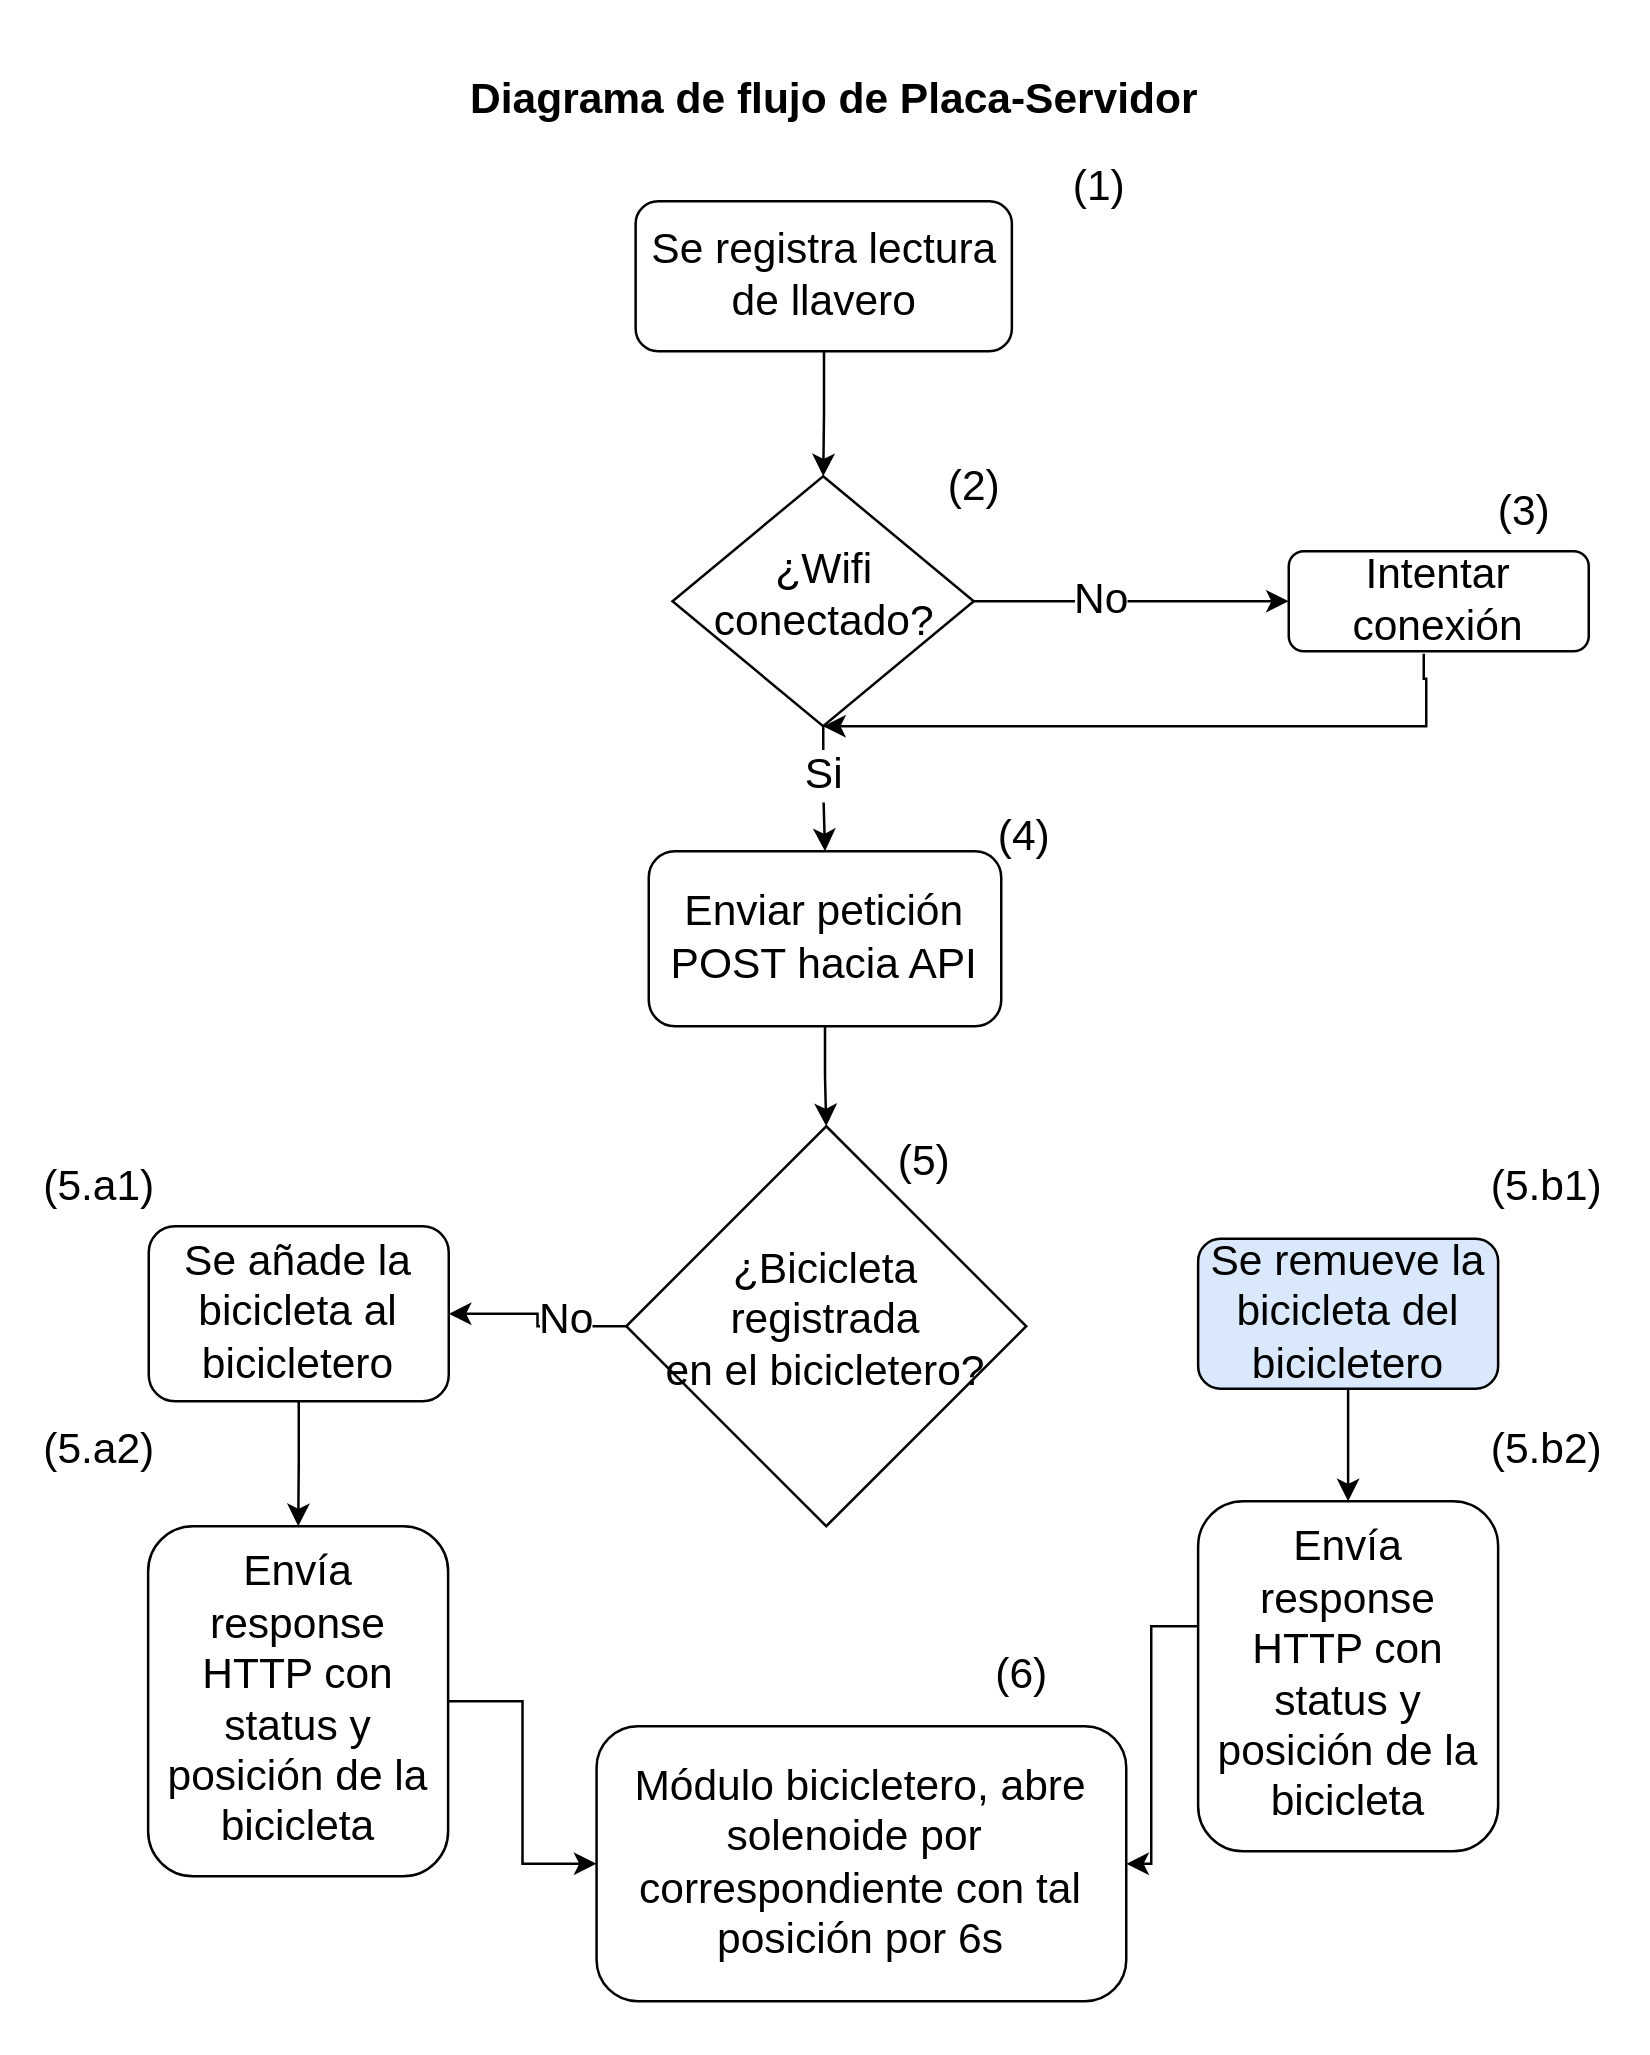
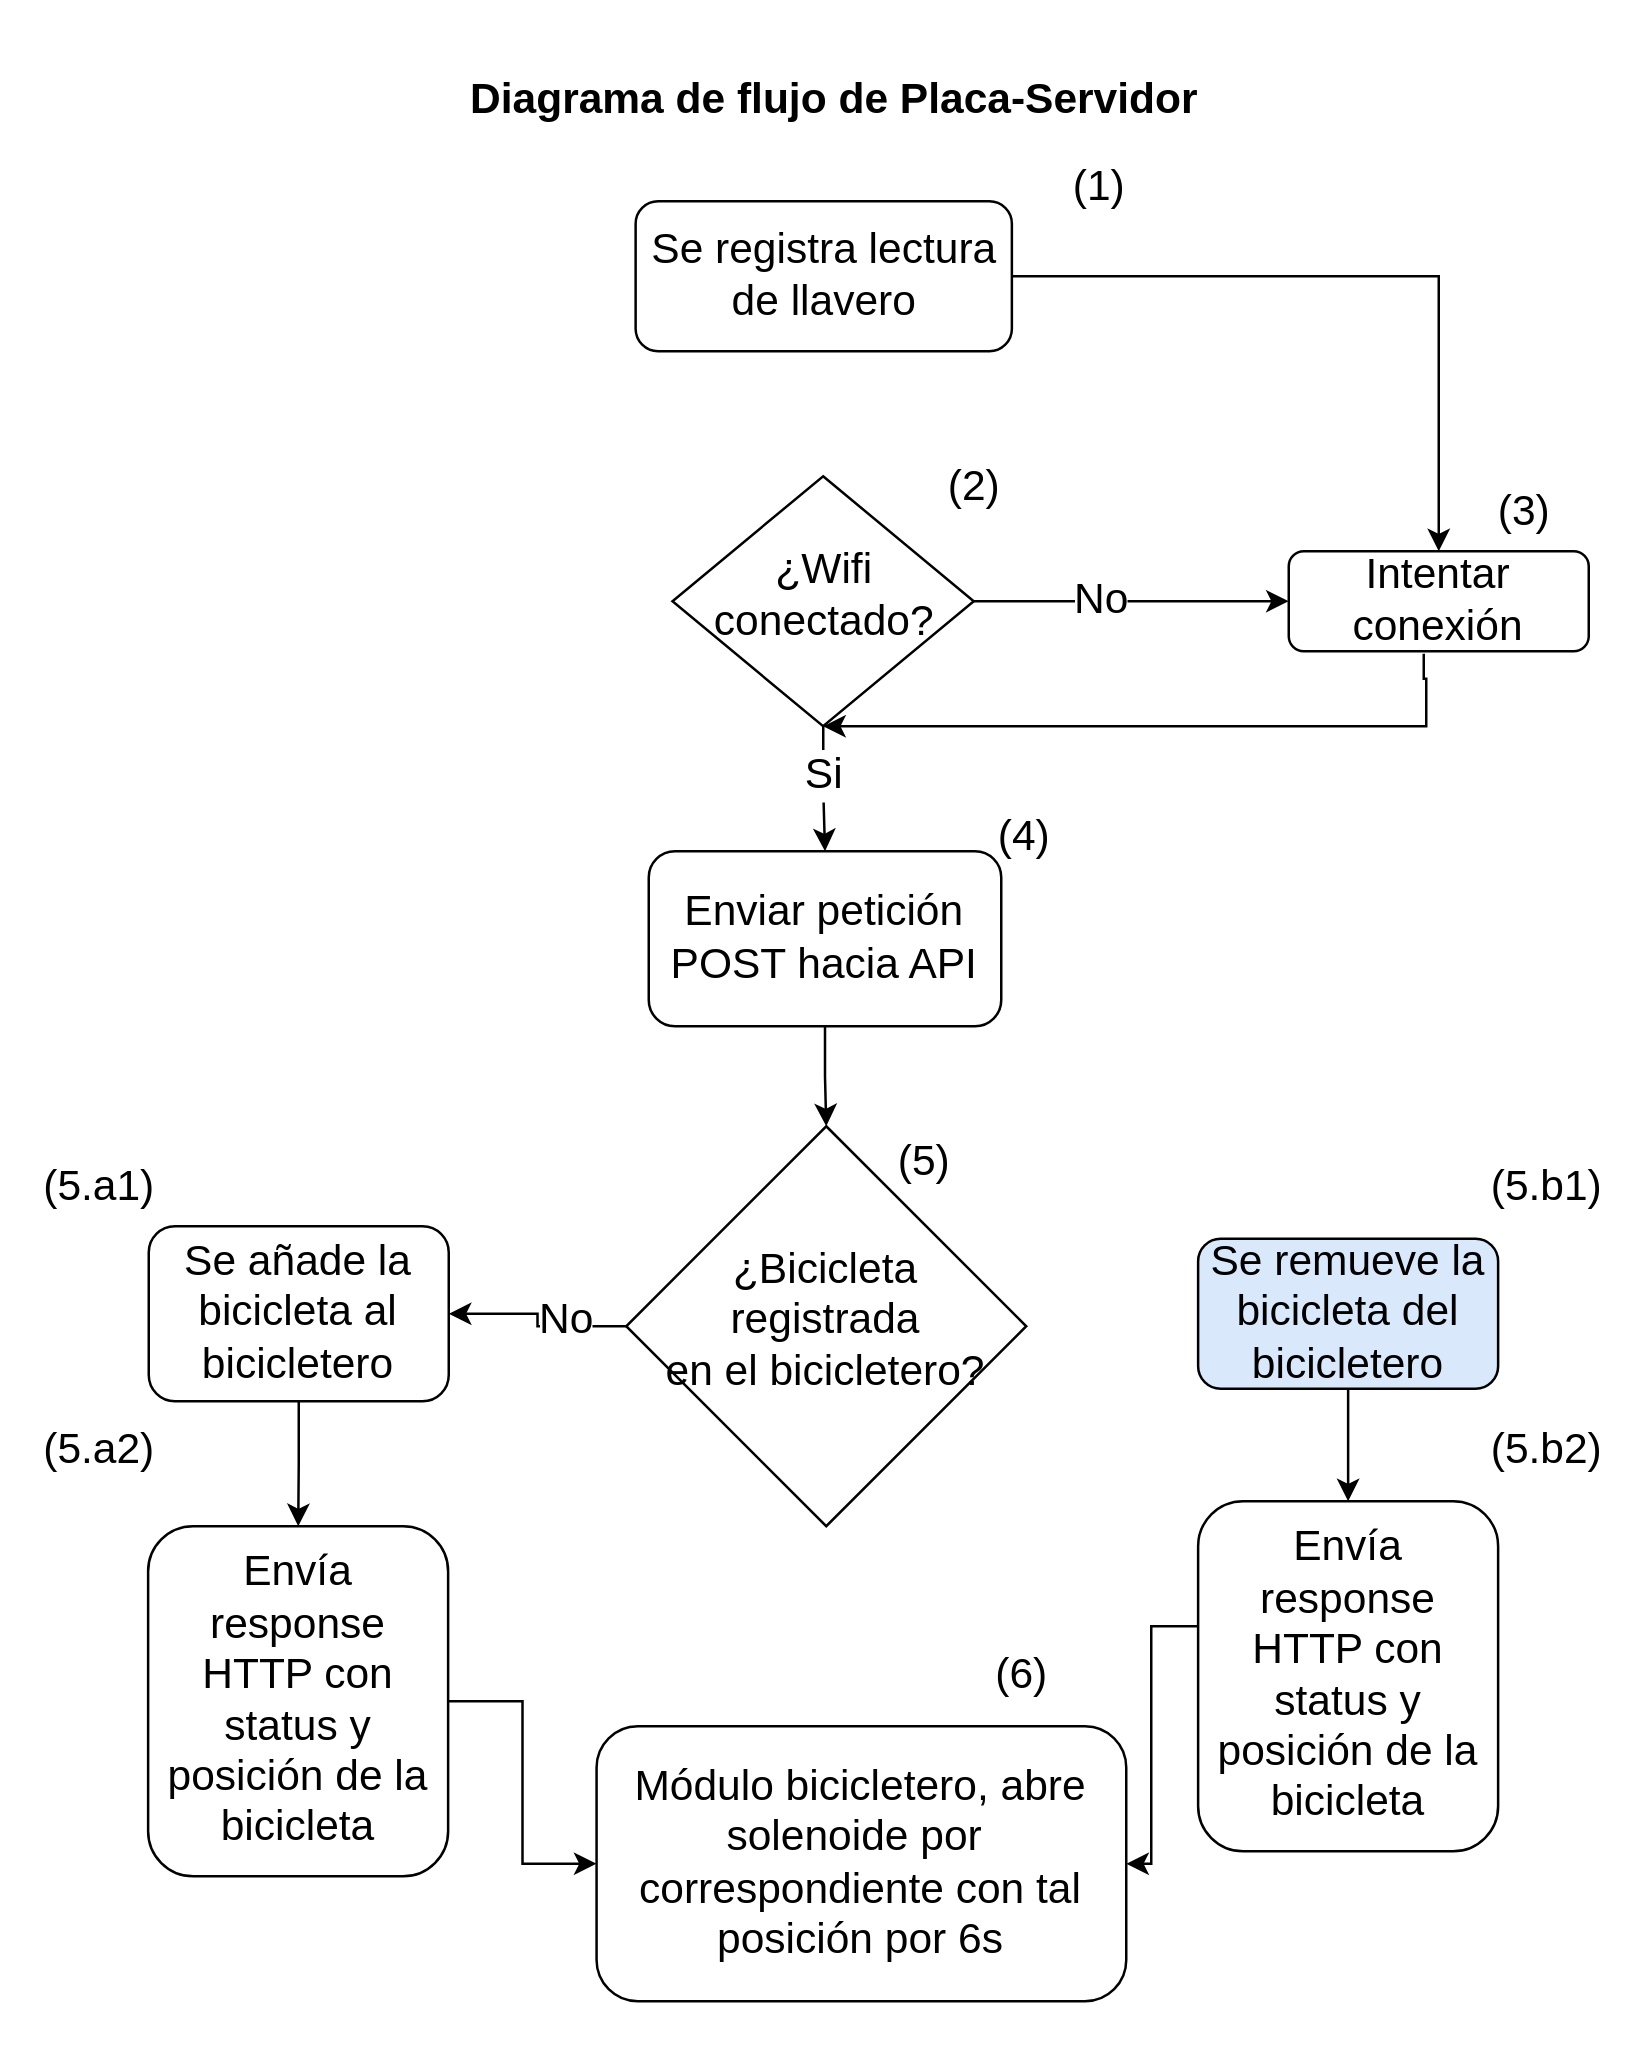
(824, 406) -> (1355, 276)
